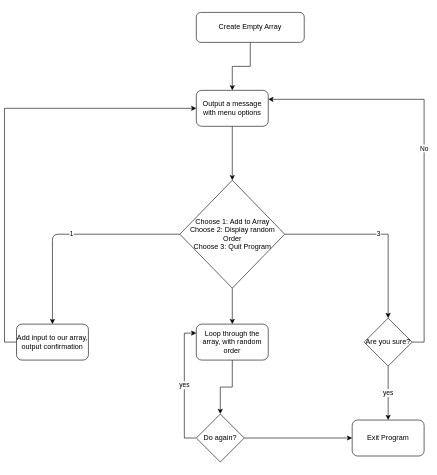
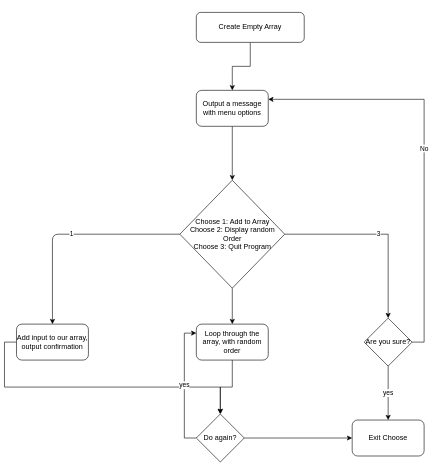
(5, 226) -> (88, 387)
(389, 438) -> (389, 438)
